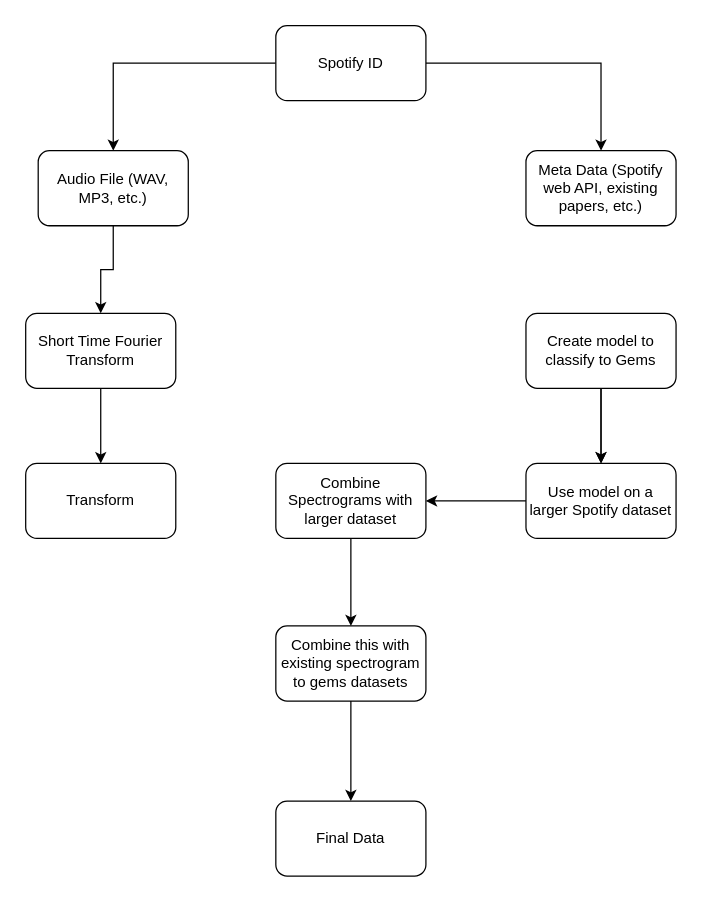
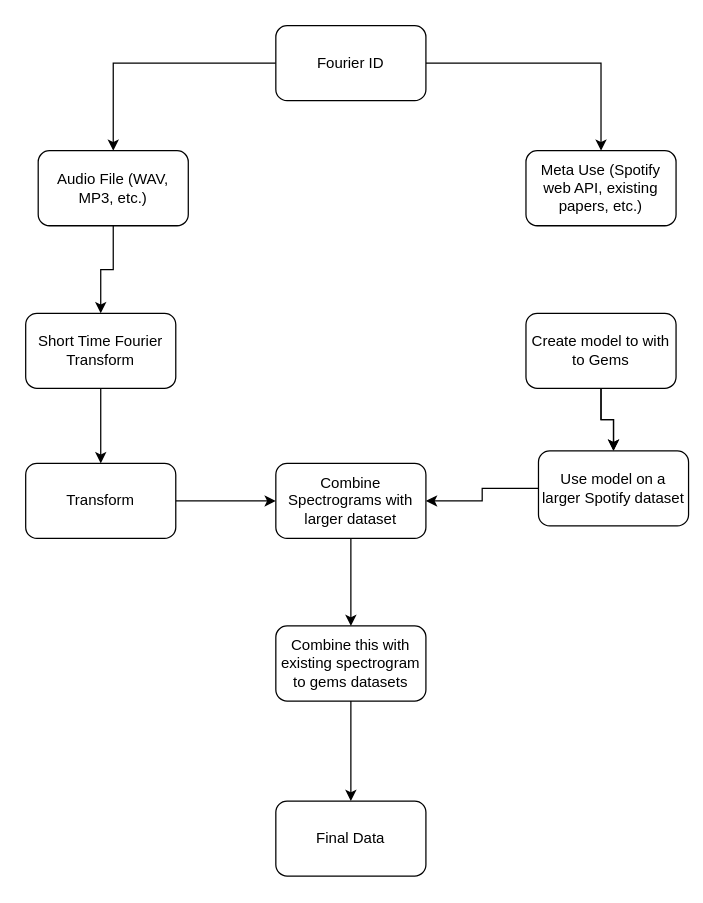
(351, 63) -> (351, 63)
(601, 188) -> (601, 188)
(601, 351) -> (601, 351)
none -> (222, 501)
(601, 501) -> (613, 488)
